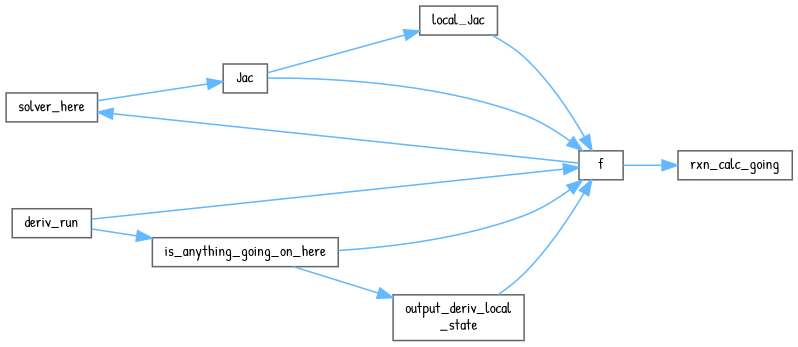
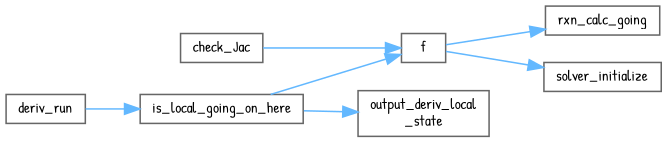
(459, 21) -> (222, 48)
(245, 78) -> none
(52, 107) -> (603, 77)
(328, 194) -> none
(546, 248) -> none
(245, 252) -> (222, 109)
